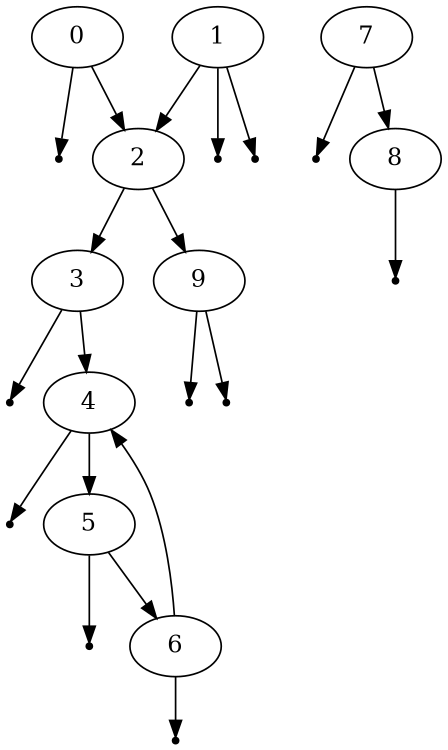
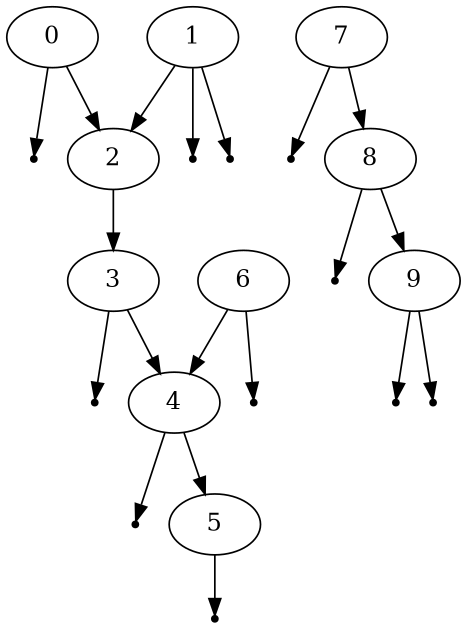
(165, 212) -> (389, 212)
(127, 578) -> none
